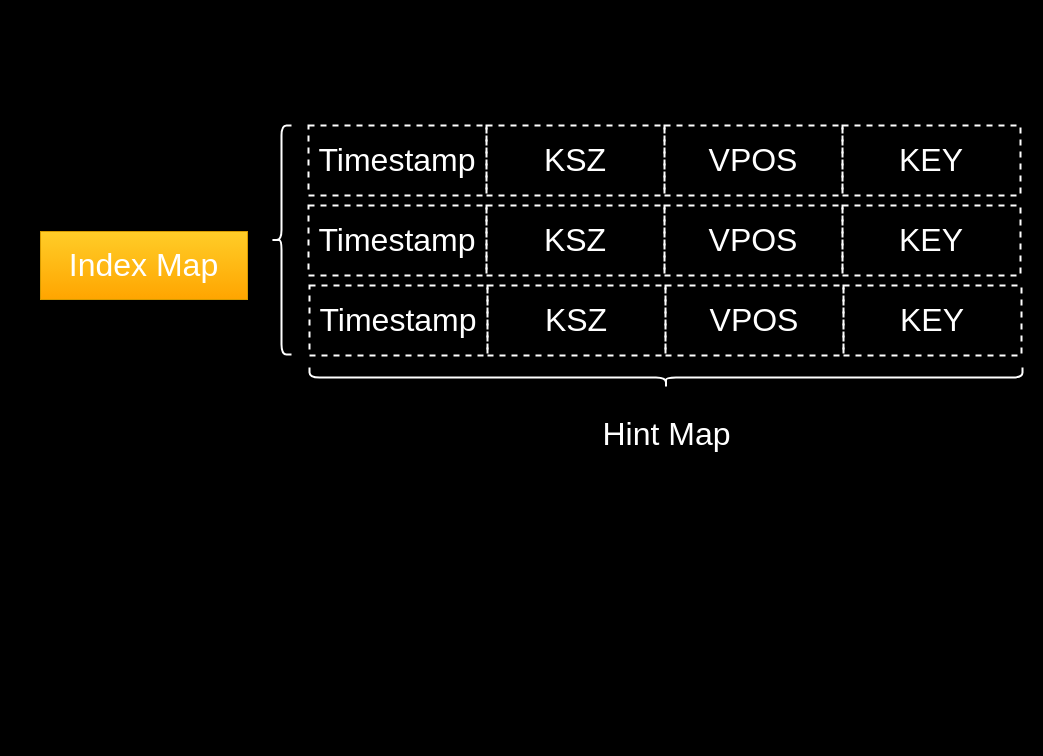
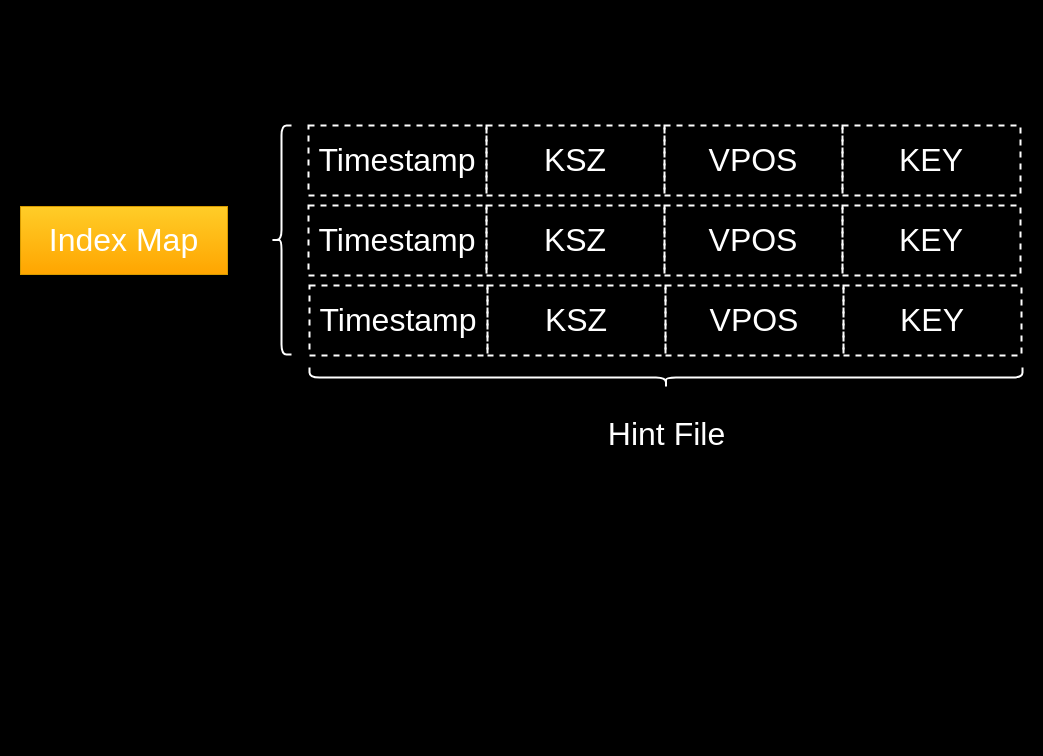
(144, 266) -> (124, 241)
(667, 435) -> (667, 435)
